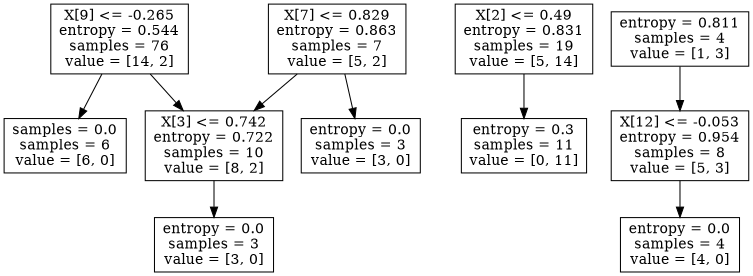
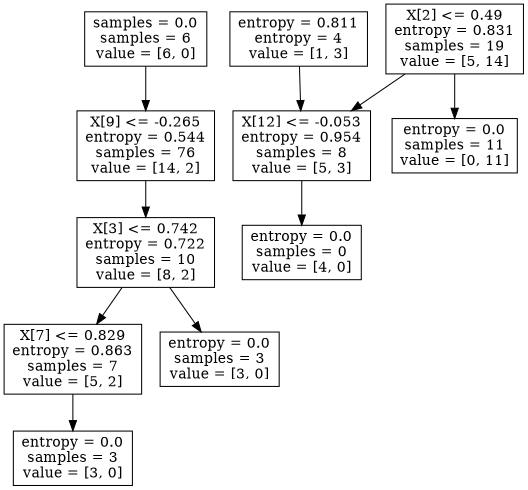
(680, 39) -> (299, 39)
(280, 89) -> (112, 302)
none -> (383, 89)
(93, 92) -> (146, 83)
(524, 146) -> (455, 146)
(680, 245) -> (302, 252)
